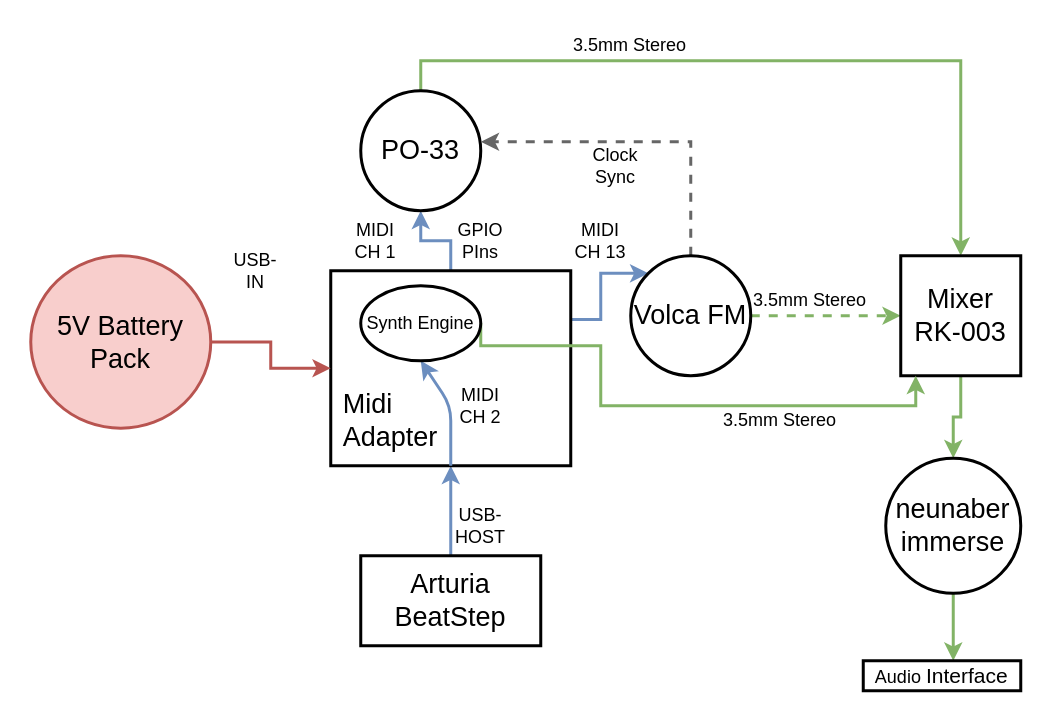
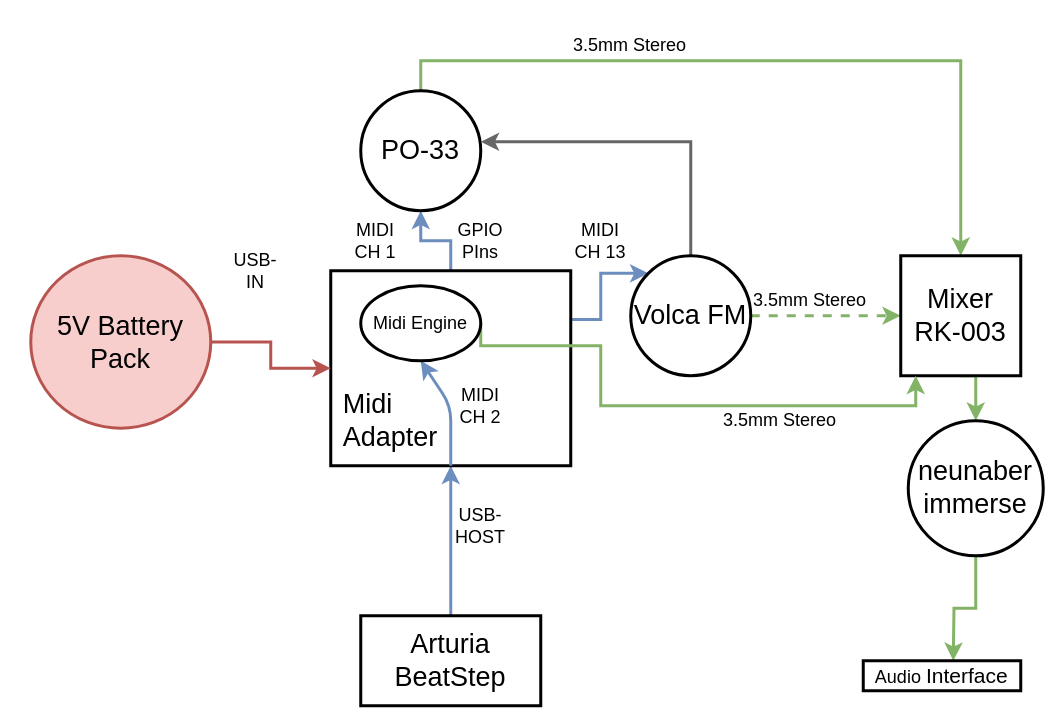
(648, 142) -> (648, 142)
(616, 166) -> none
(421, 323) -> (421, 323)
(953, 526) -> (976, 488)
(451, 601) -> (451, 661)
